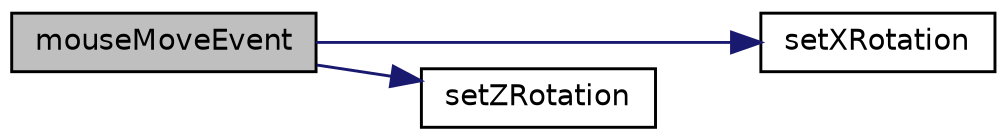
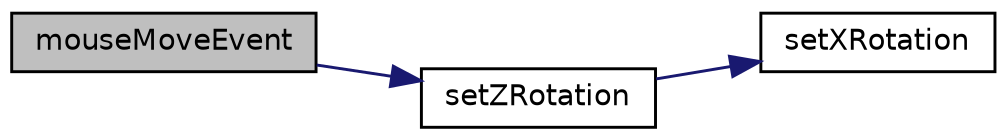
(524, 42) -> (694, 73)
